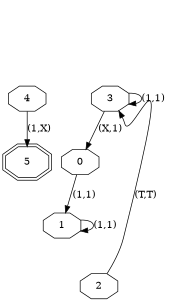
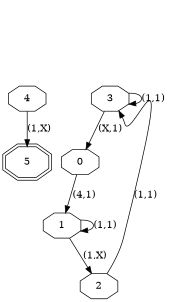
(84, 195) -> (84, 195)
(146, 195) -> (146, 195)
none -> (79, 253)
